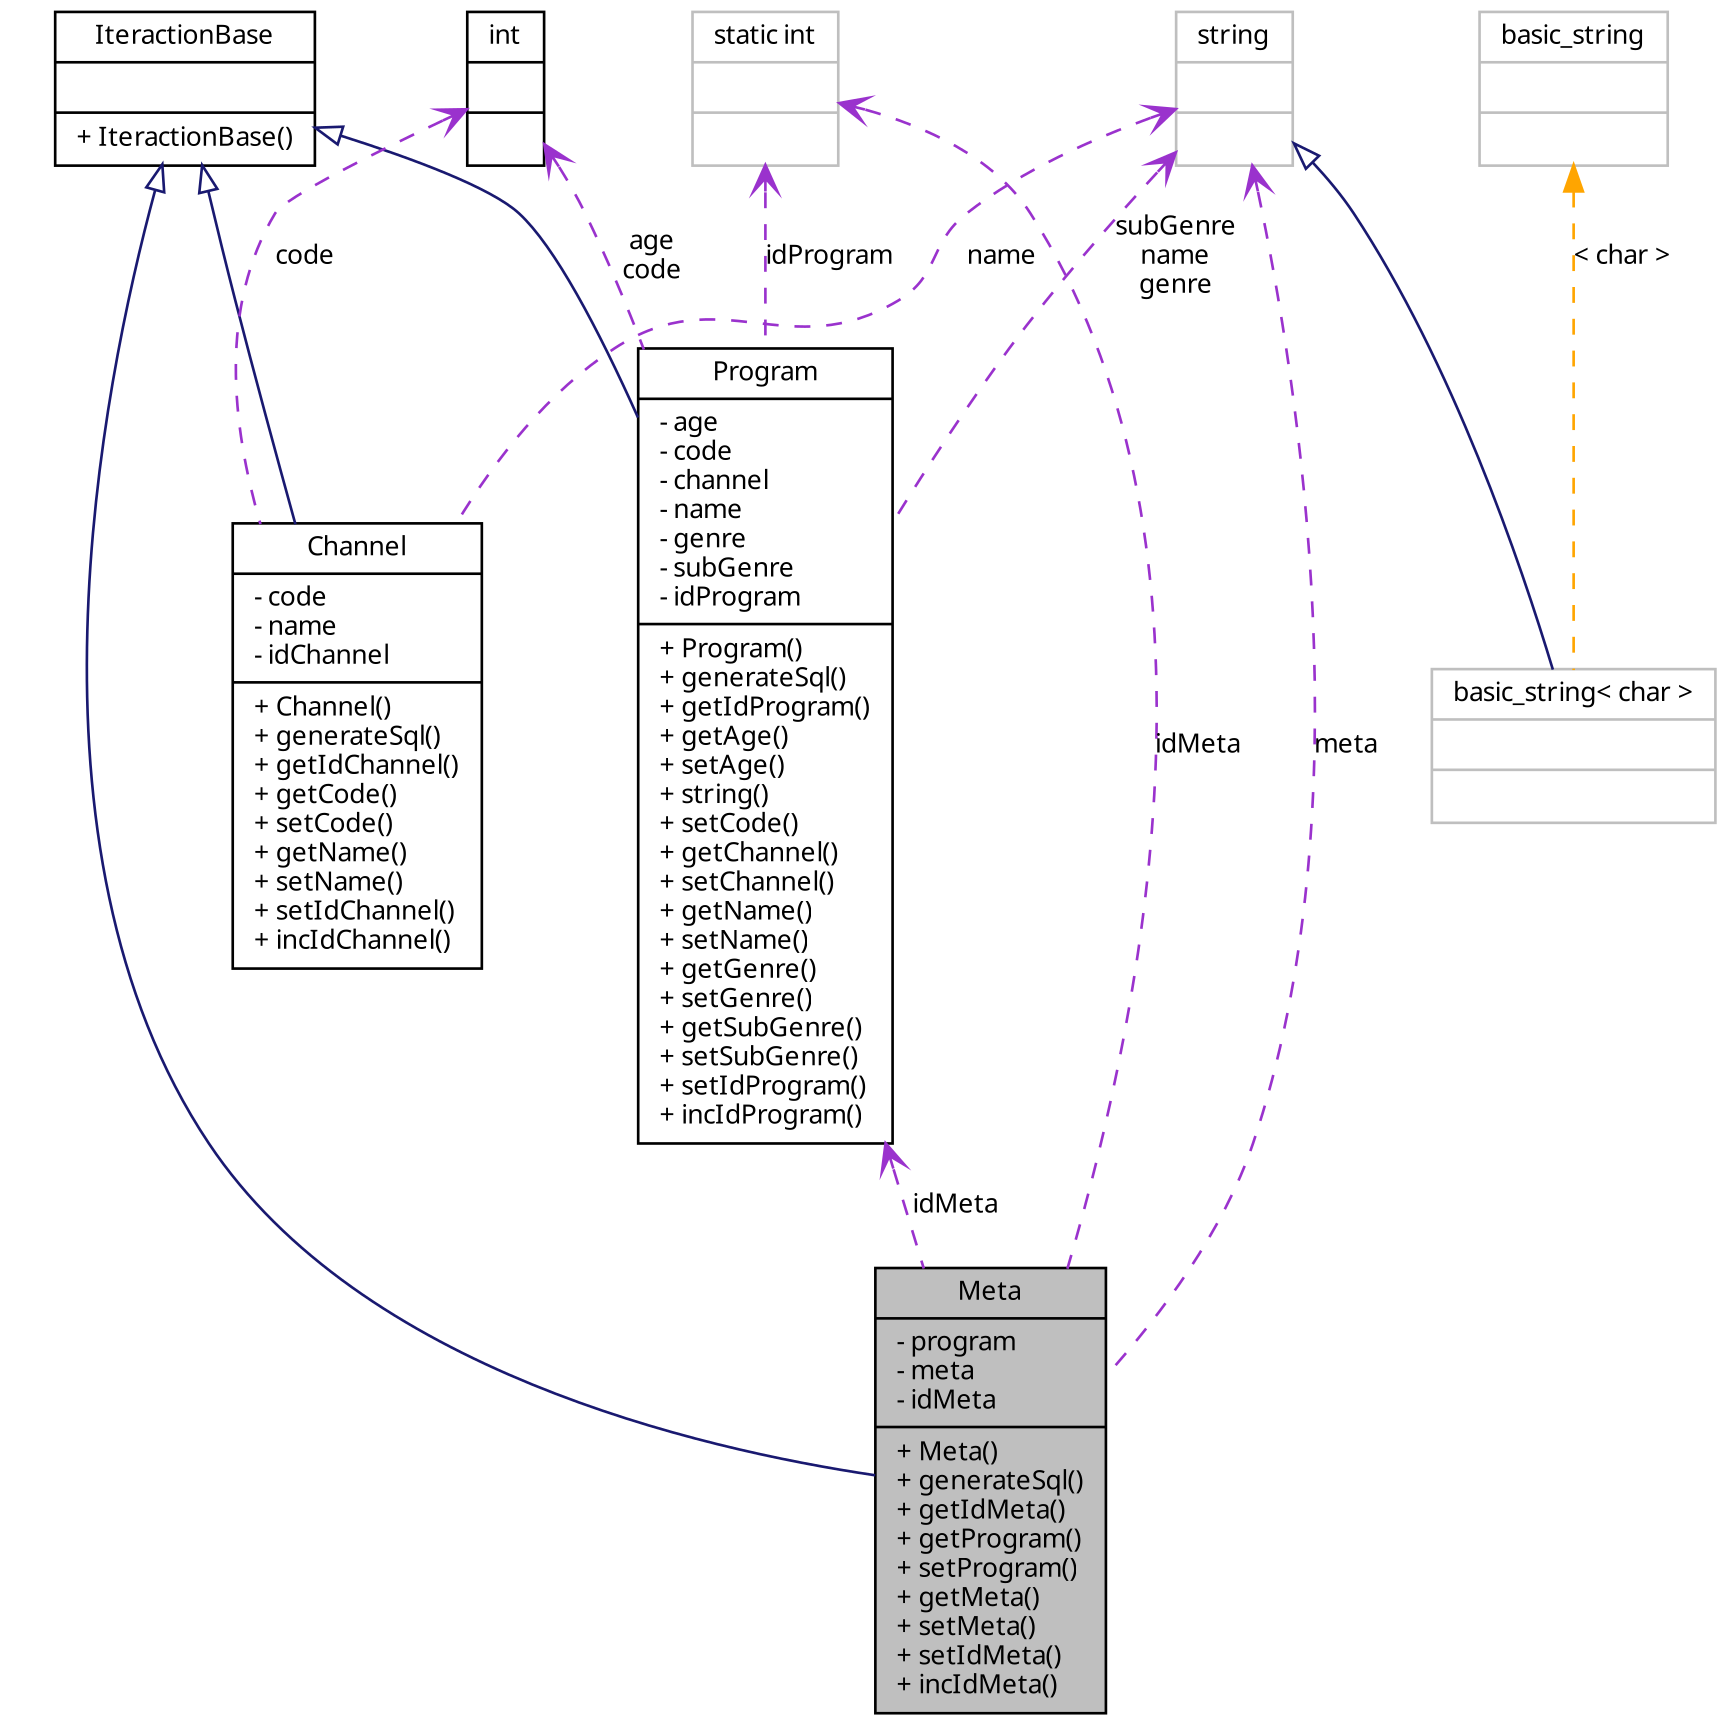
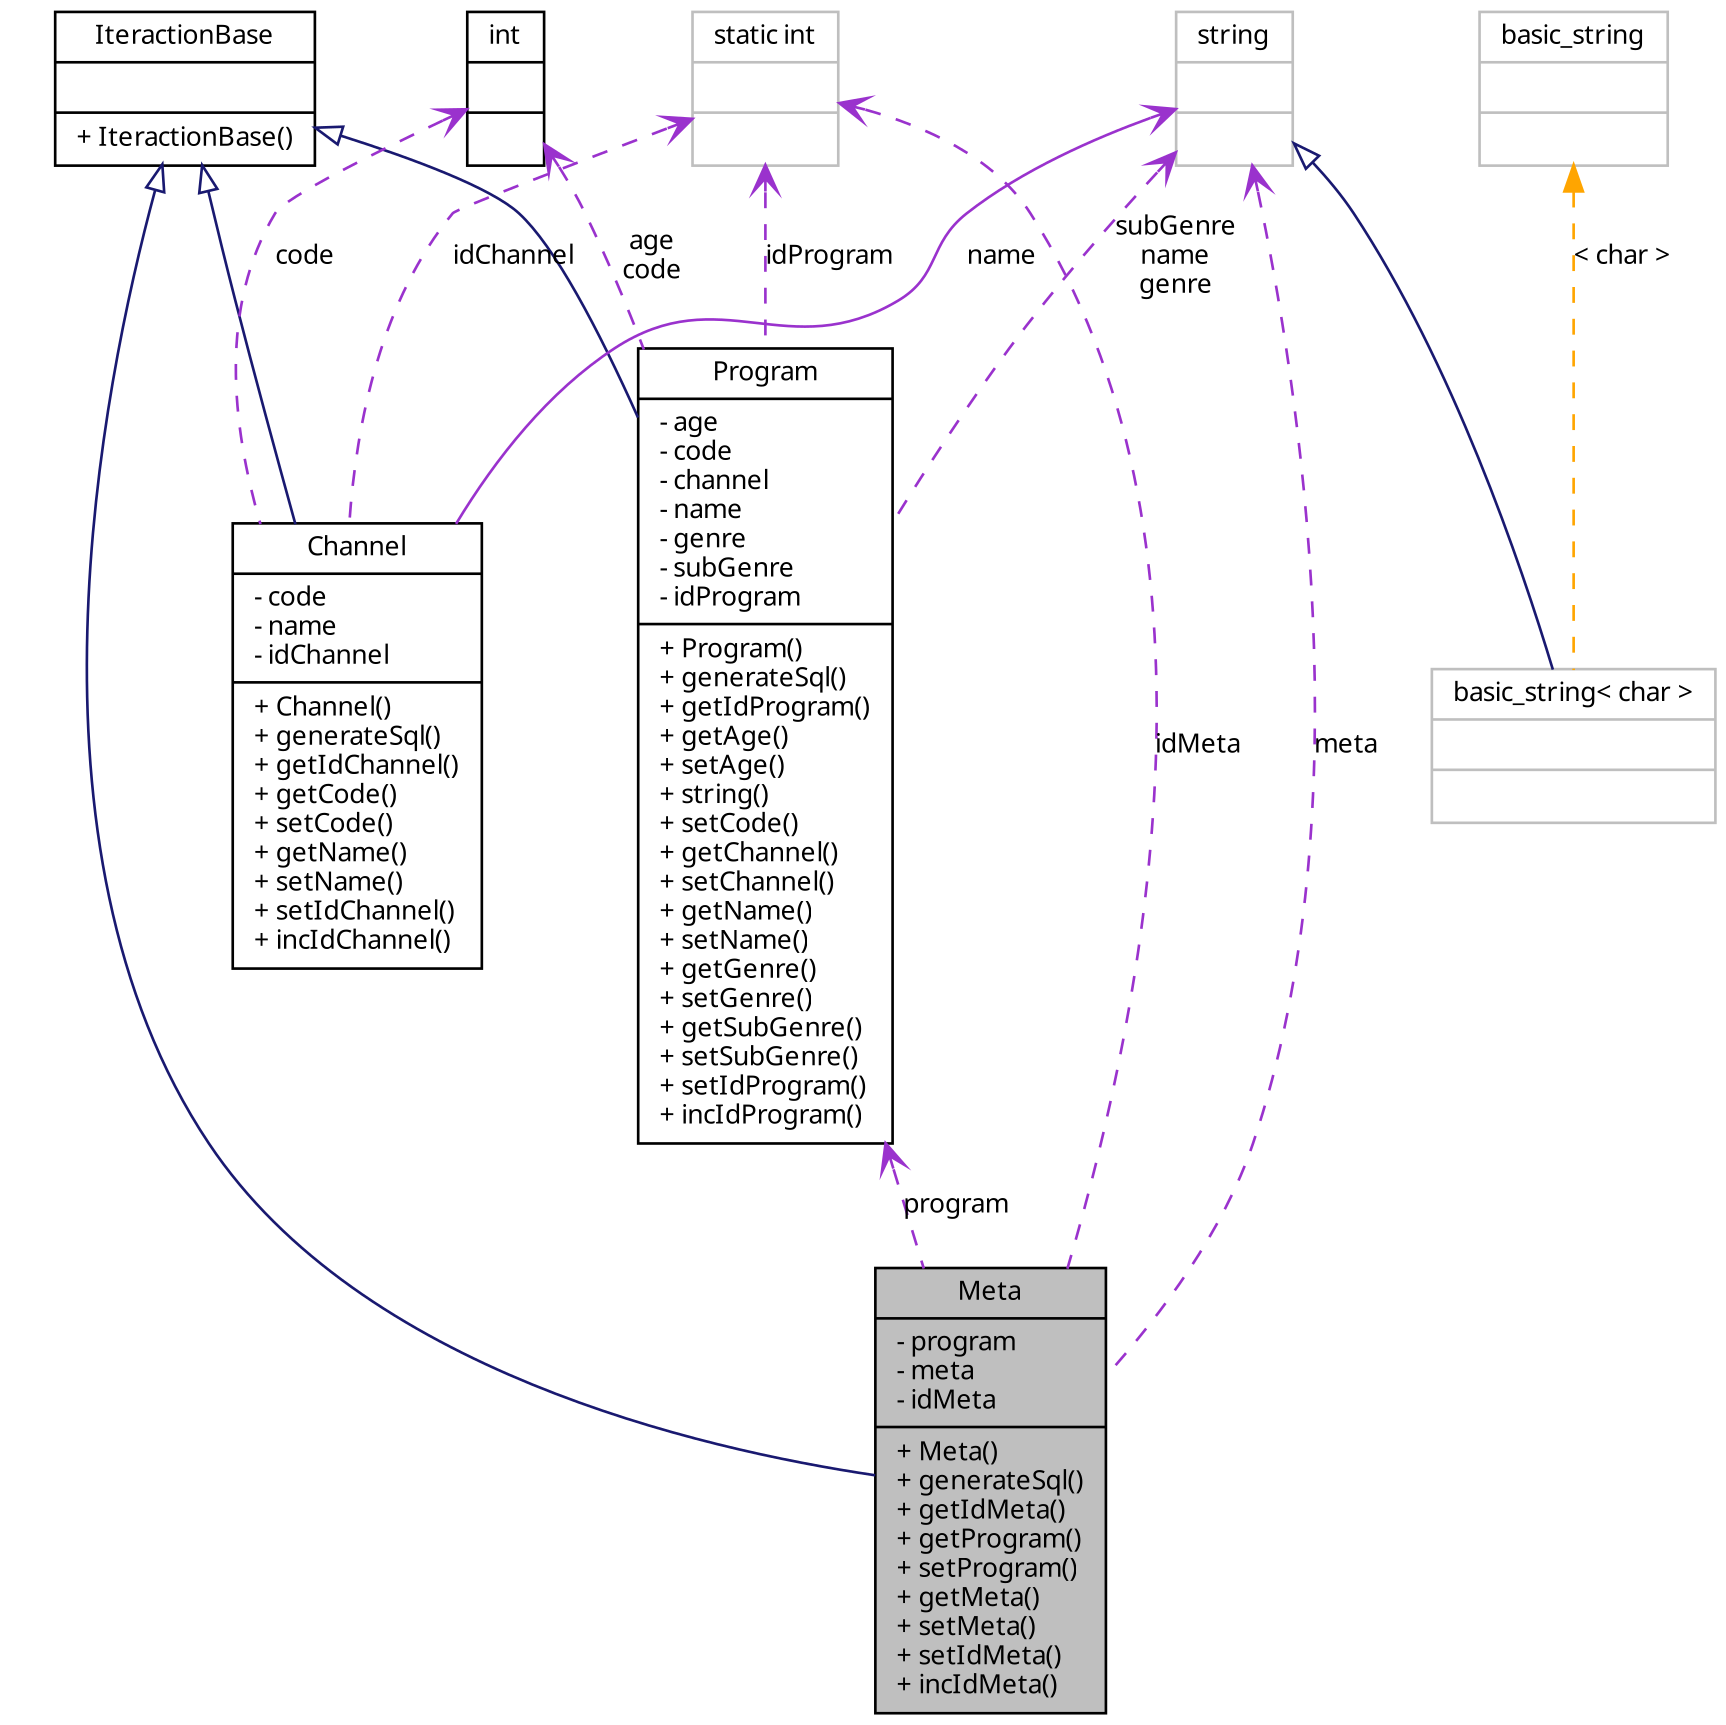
none -> (424, 255)
(797, 326) -> (797, 326)
(956, 1206) -> (956, 1206)
